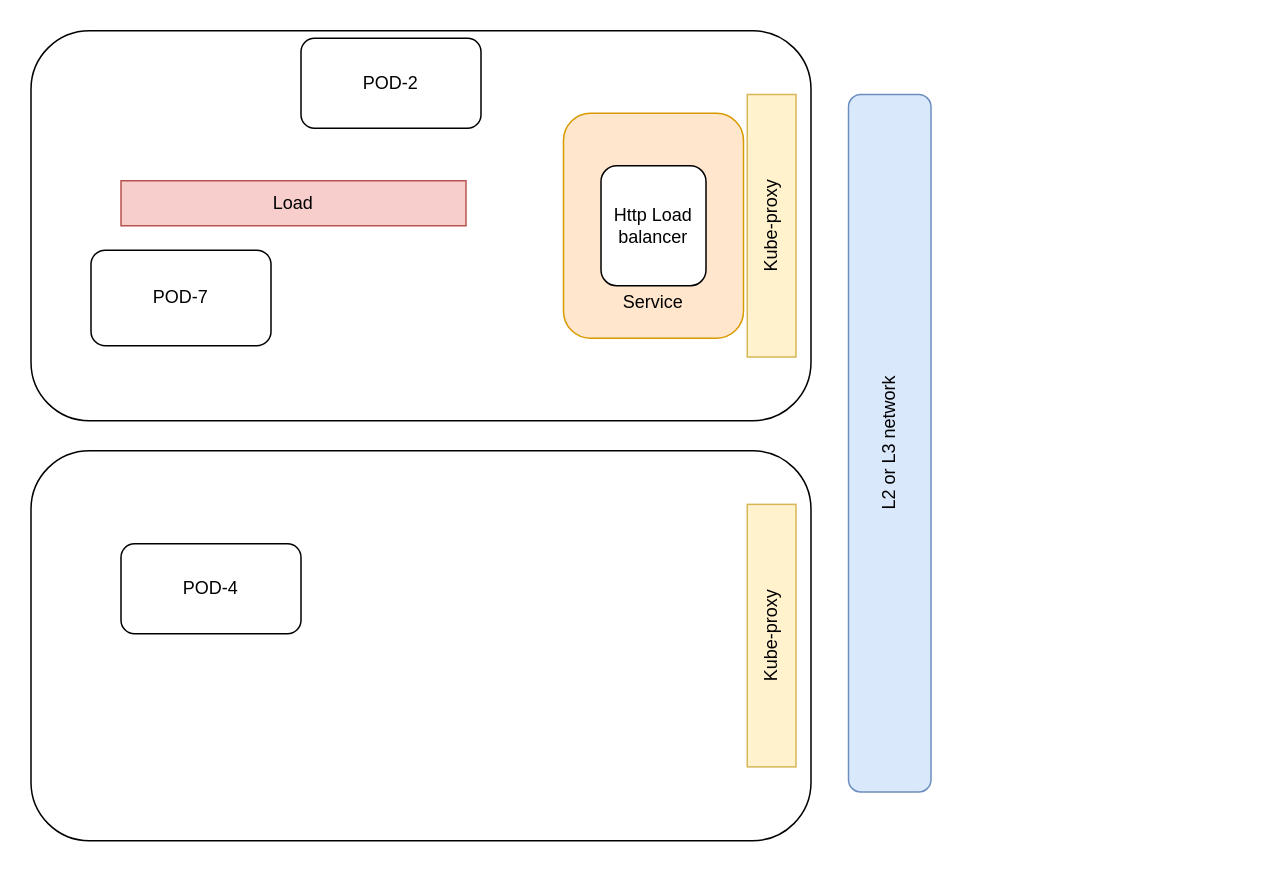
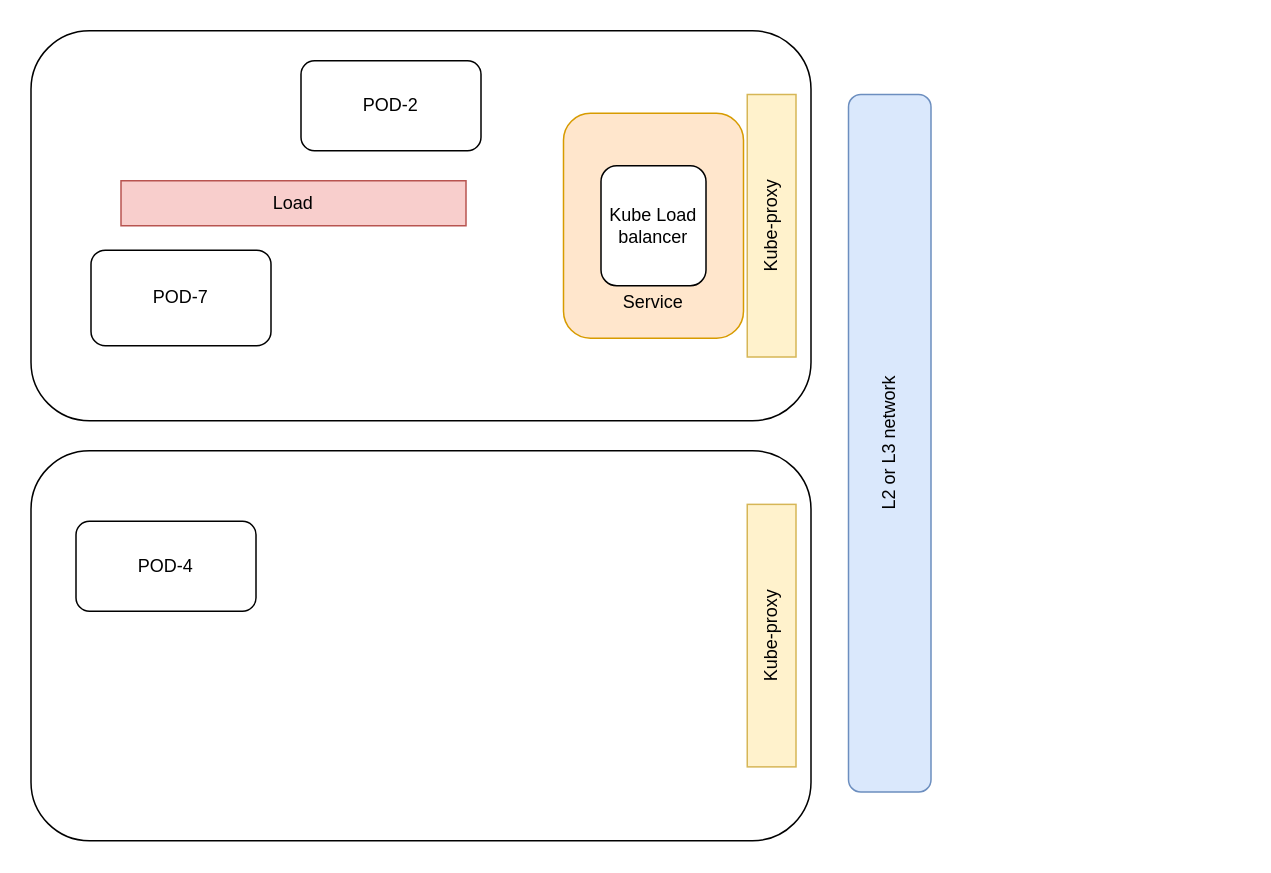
(391, 83) -> (391, 106)
(653, 226) -> (653, 226)
(211, 589) -> (166, 566)
